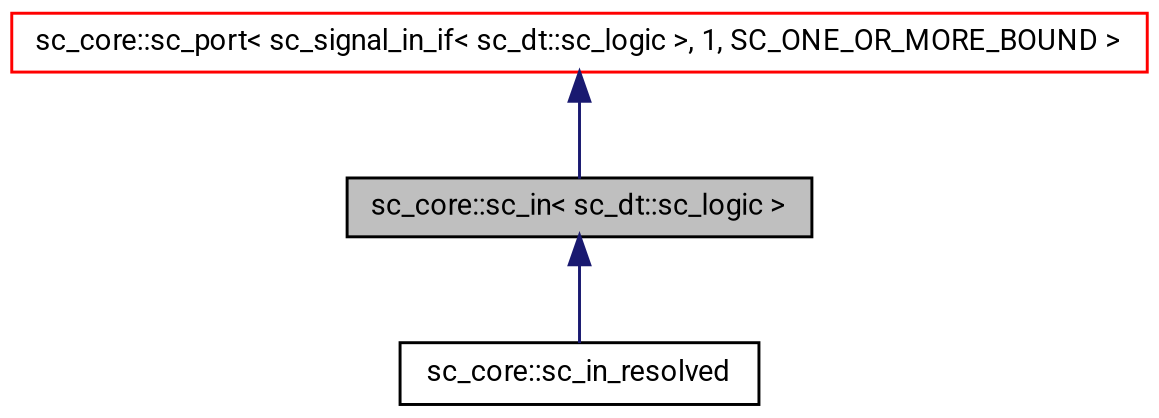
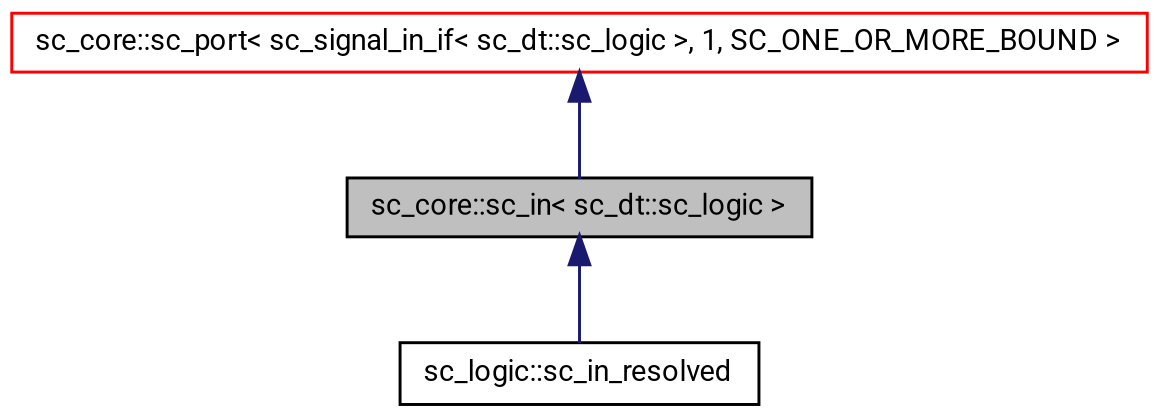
(580, 374) -> (580, 374)
